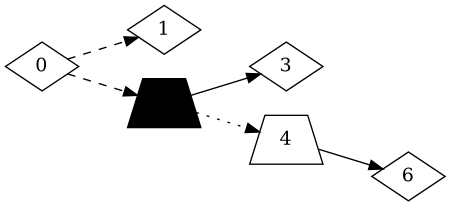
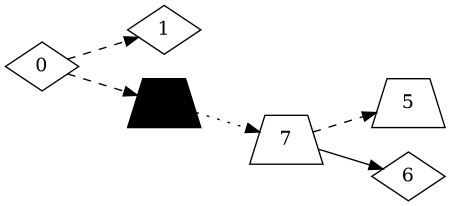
(286, 66) -> none
none -> (408, 103)
(286, 140) -> (286, 140)
